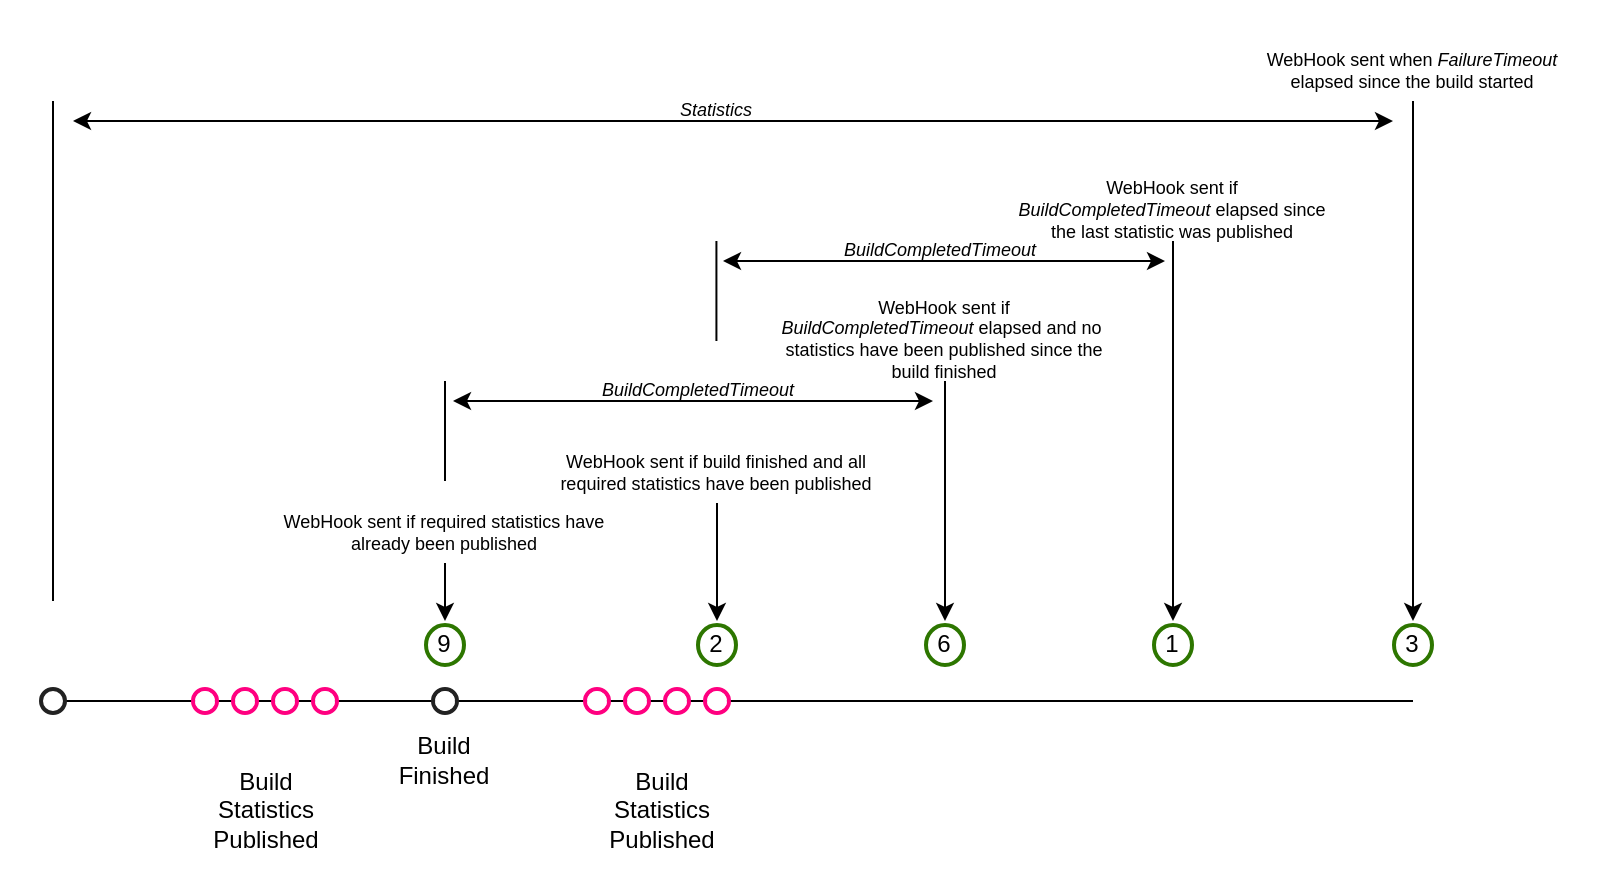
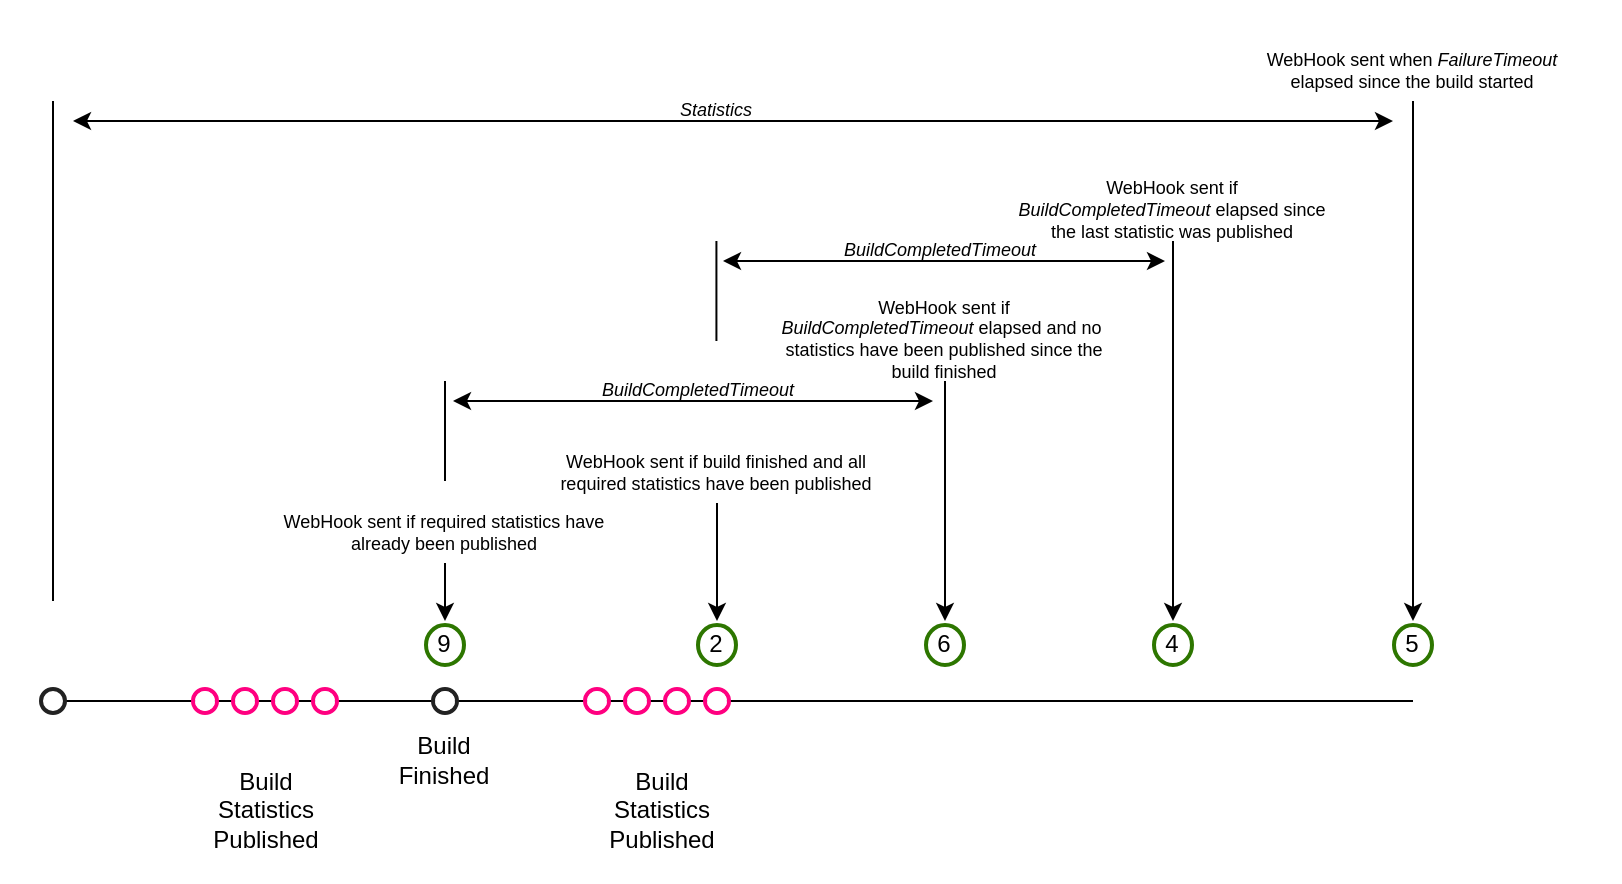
(1173, 645) -> (1173, 645)
(1413, 645) -> (1413, 645)
